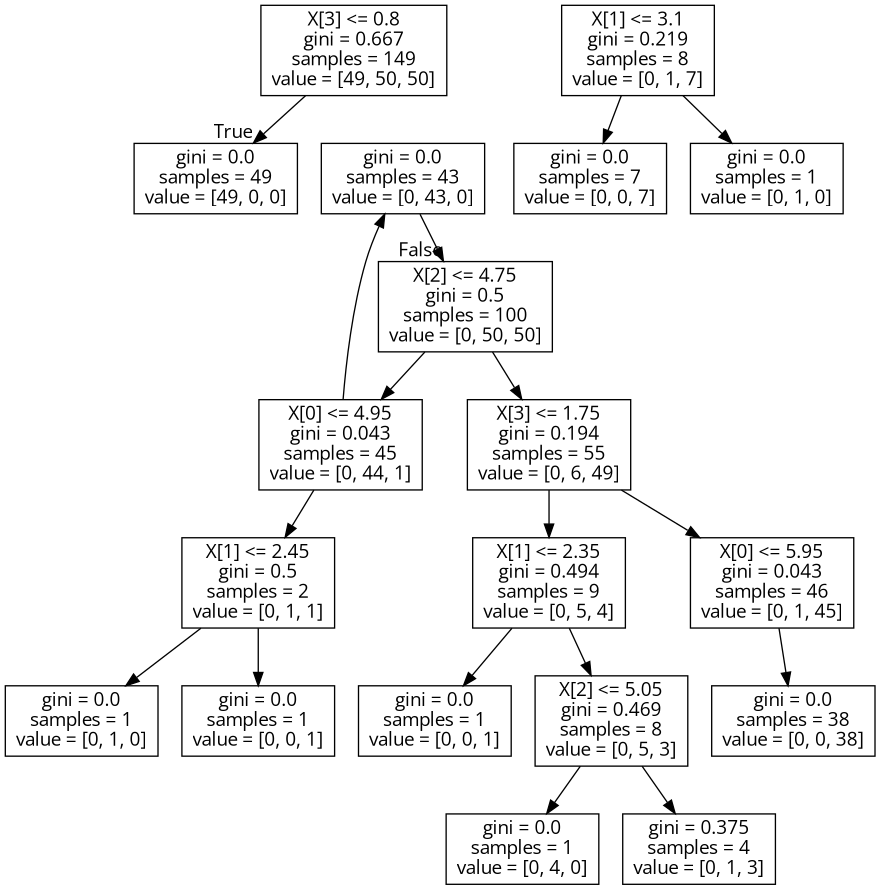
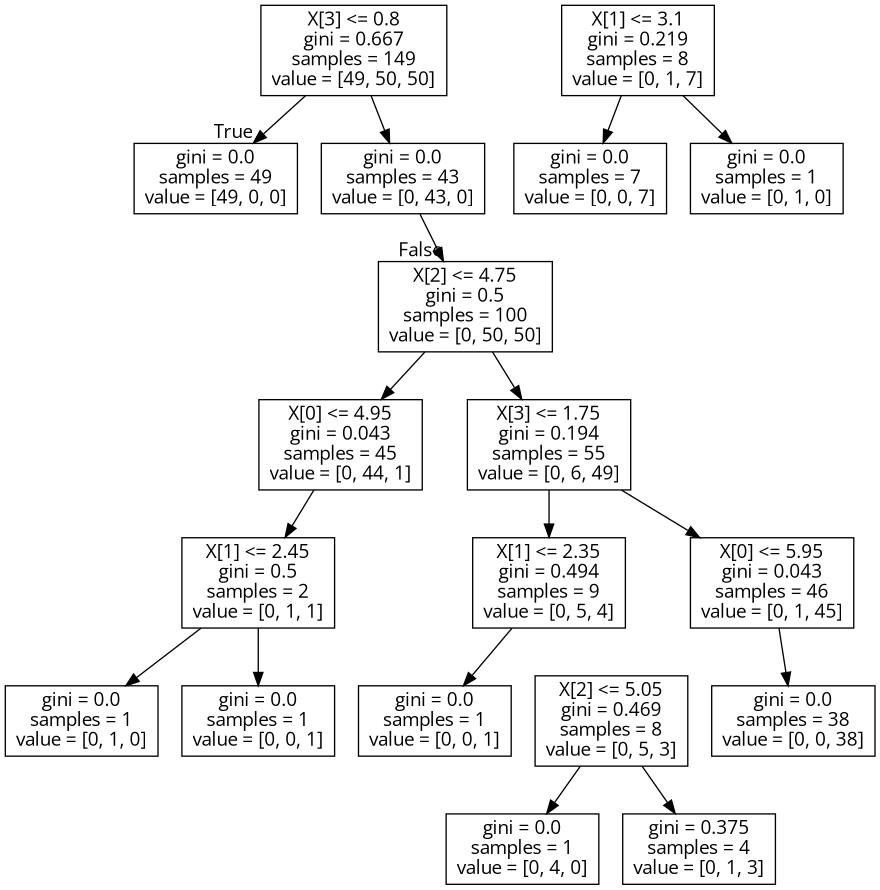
(354, 311) -> (378, 113)
(577, 646) -> none
